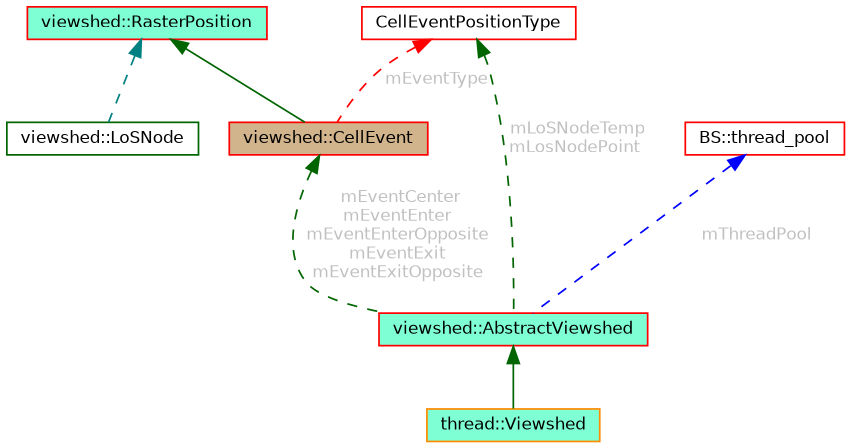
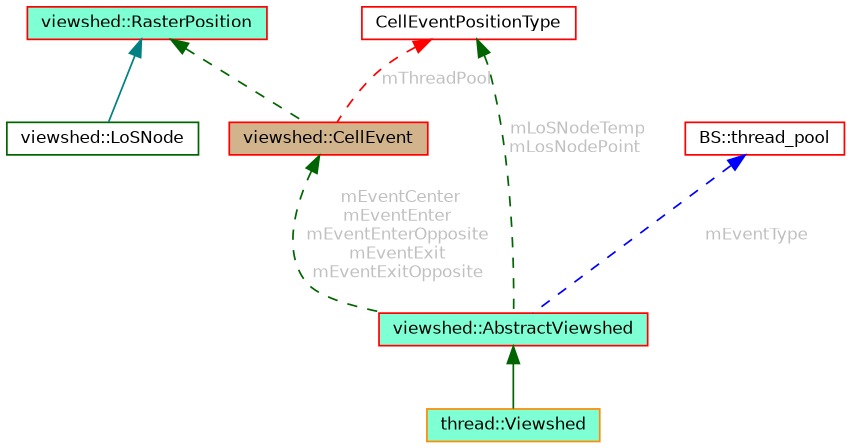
(435, 80) -> (435, 80)
(245, 85) -> (245, 85)
(122, 89) -> (122, 89)
(755, 235) -> (755, 235)
